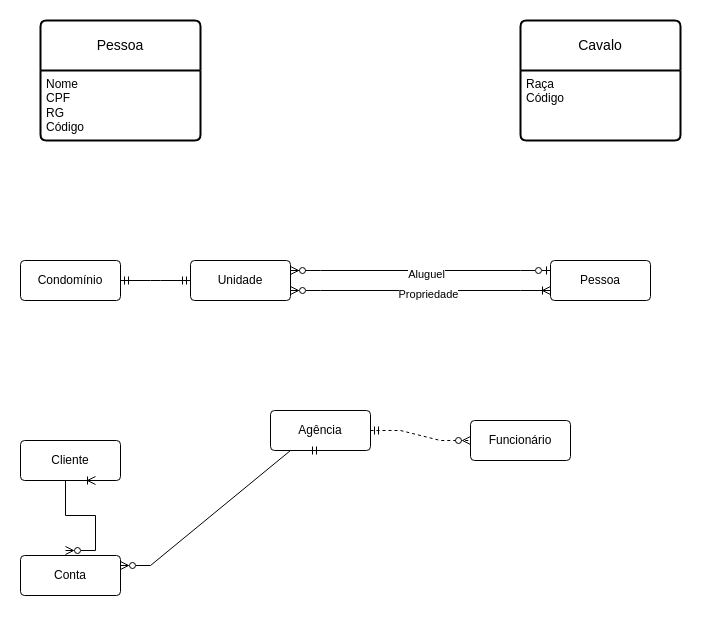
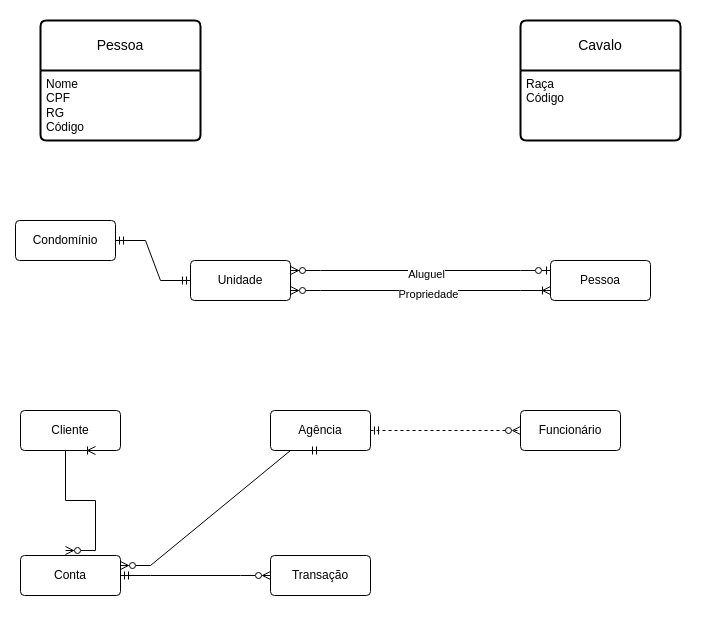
(71, 281) -> (66, 241)
(521, 441) -> (571, 431)
(71, 461) -> (71, 431)
none -> (188, 576)
none -> (321, 576)
